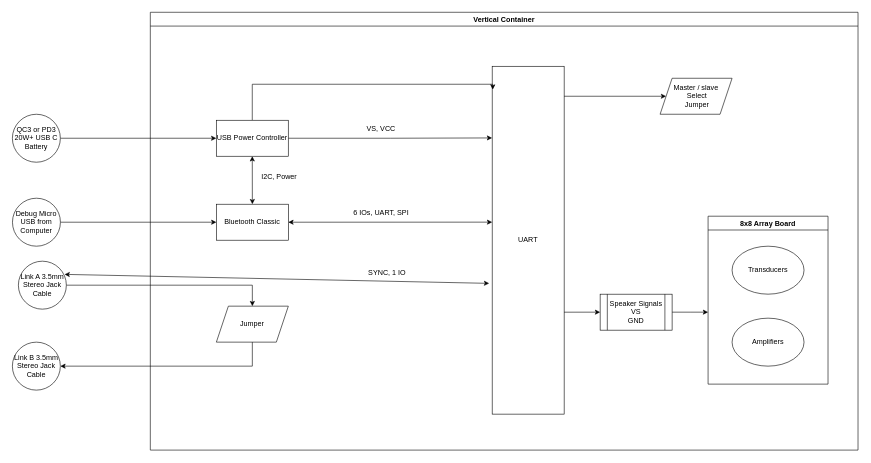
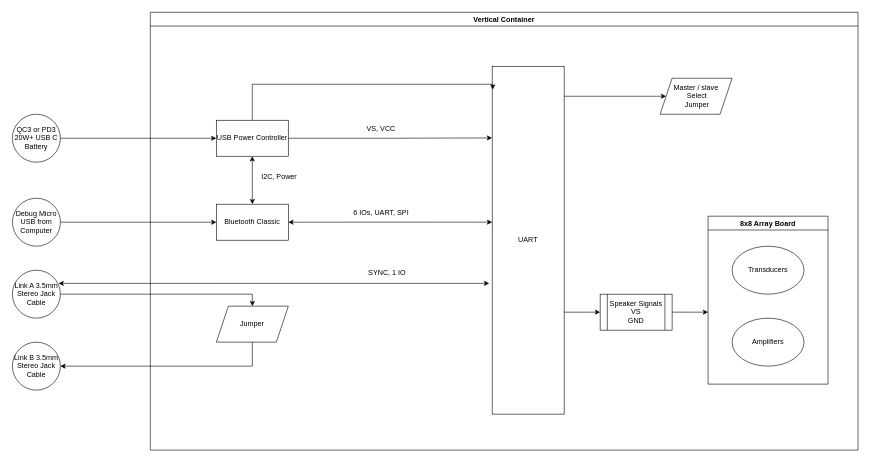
(42, 285) -> (36, 294)
